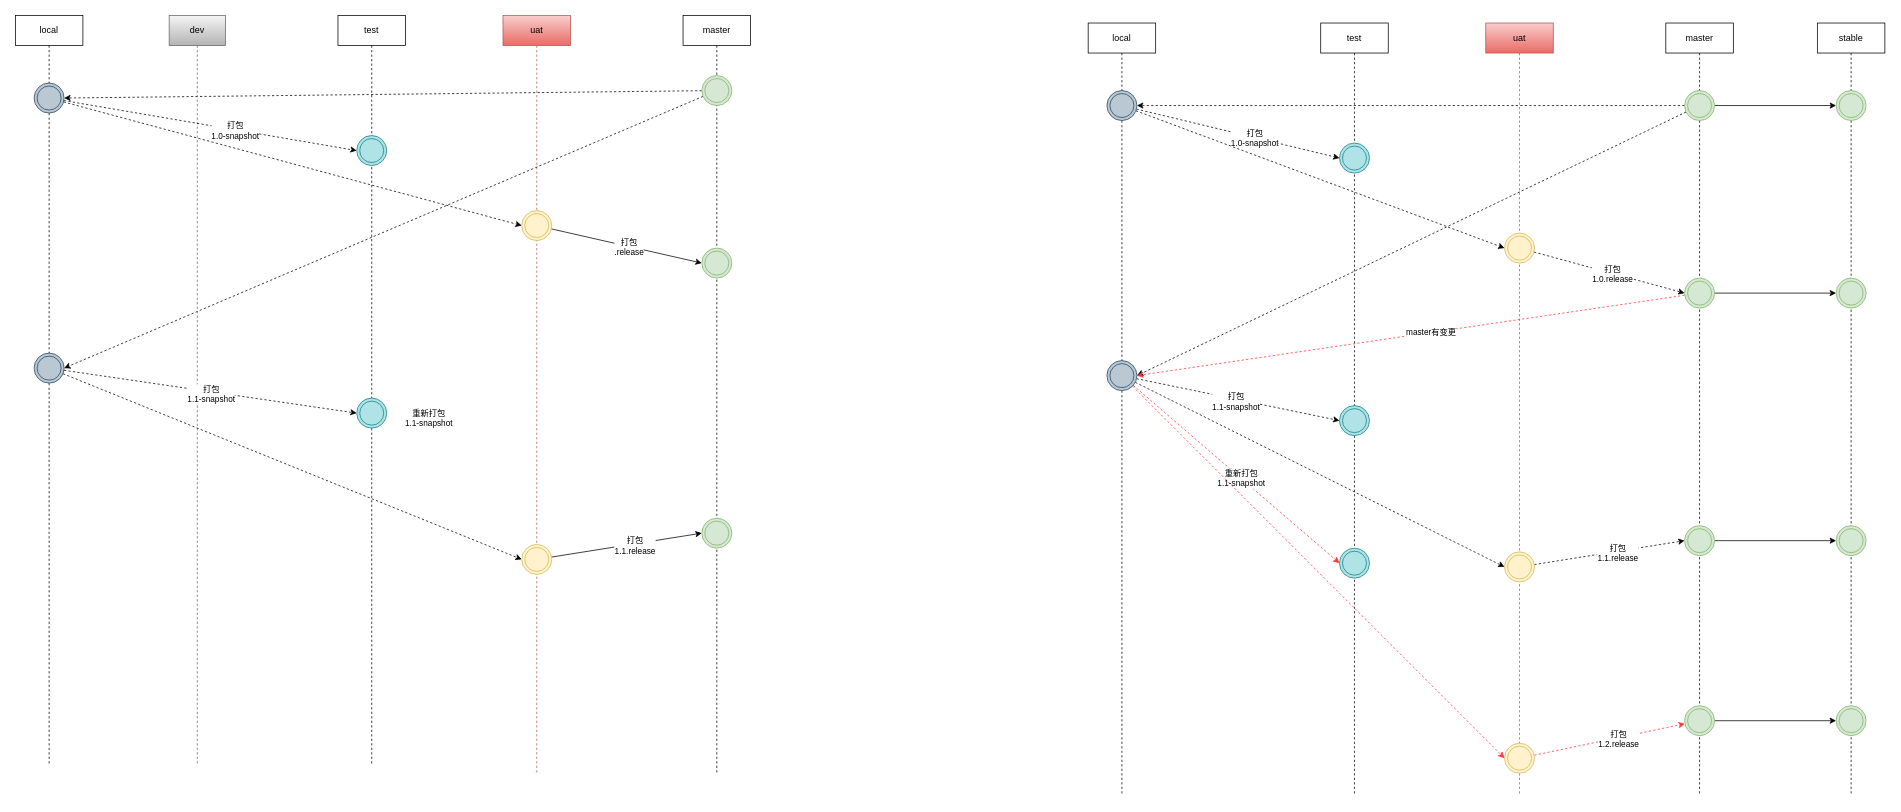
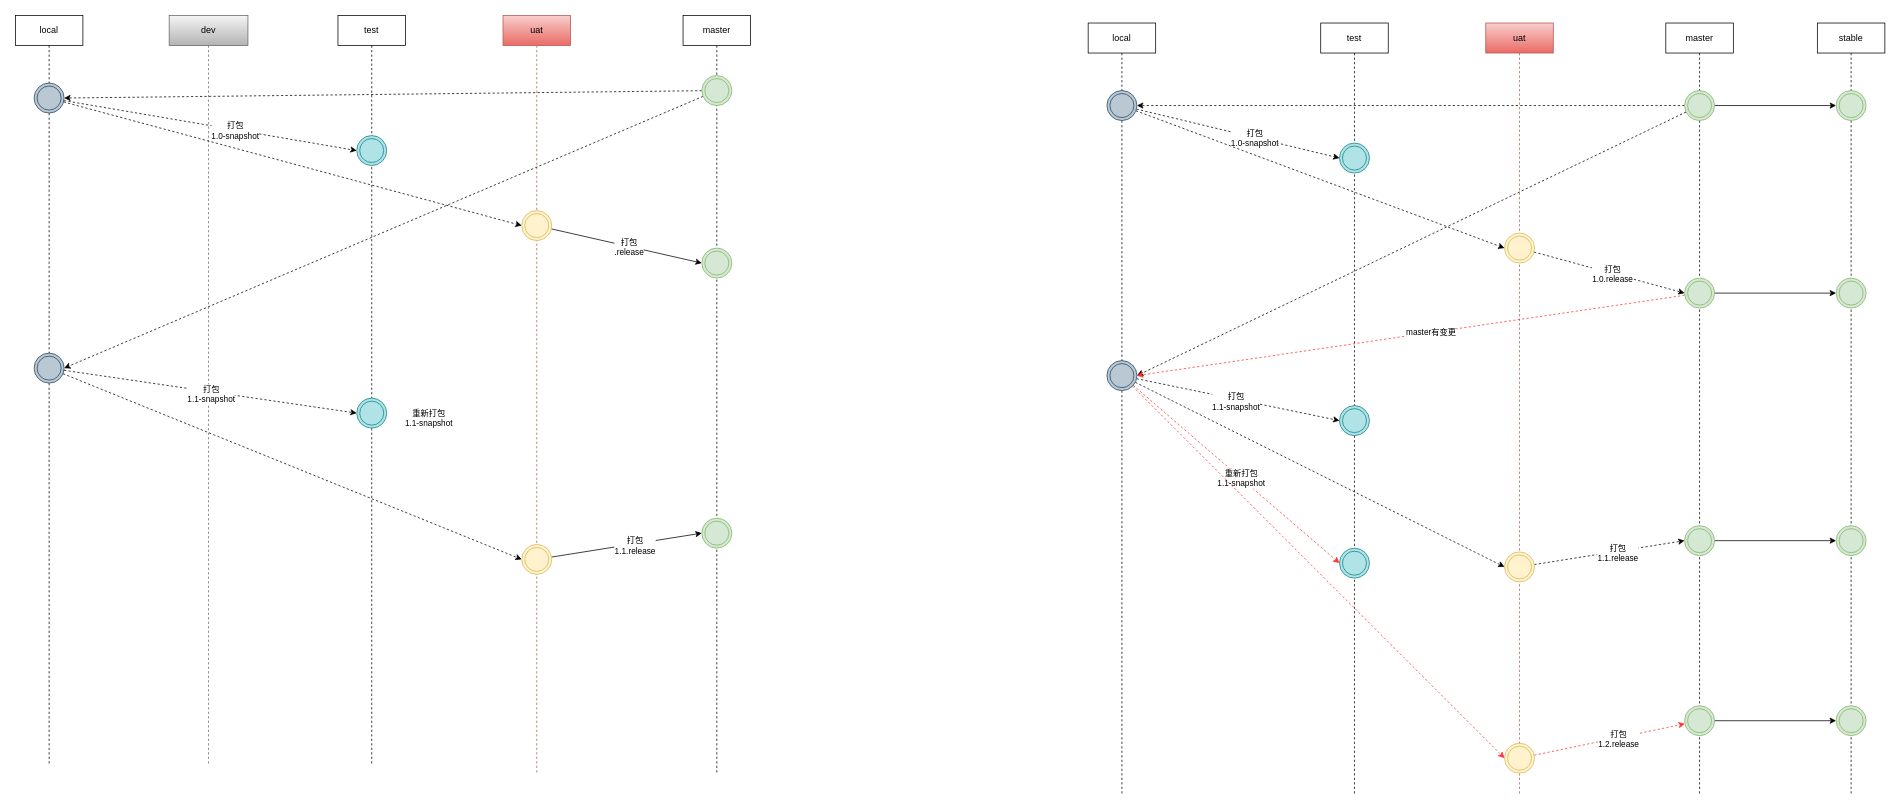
(197, 390) -> (209, 390)
